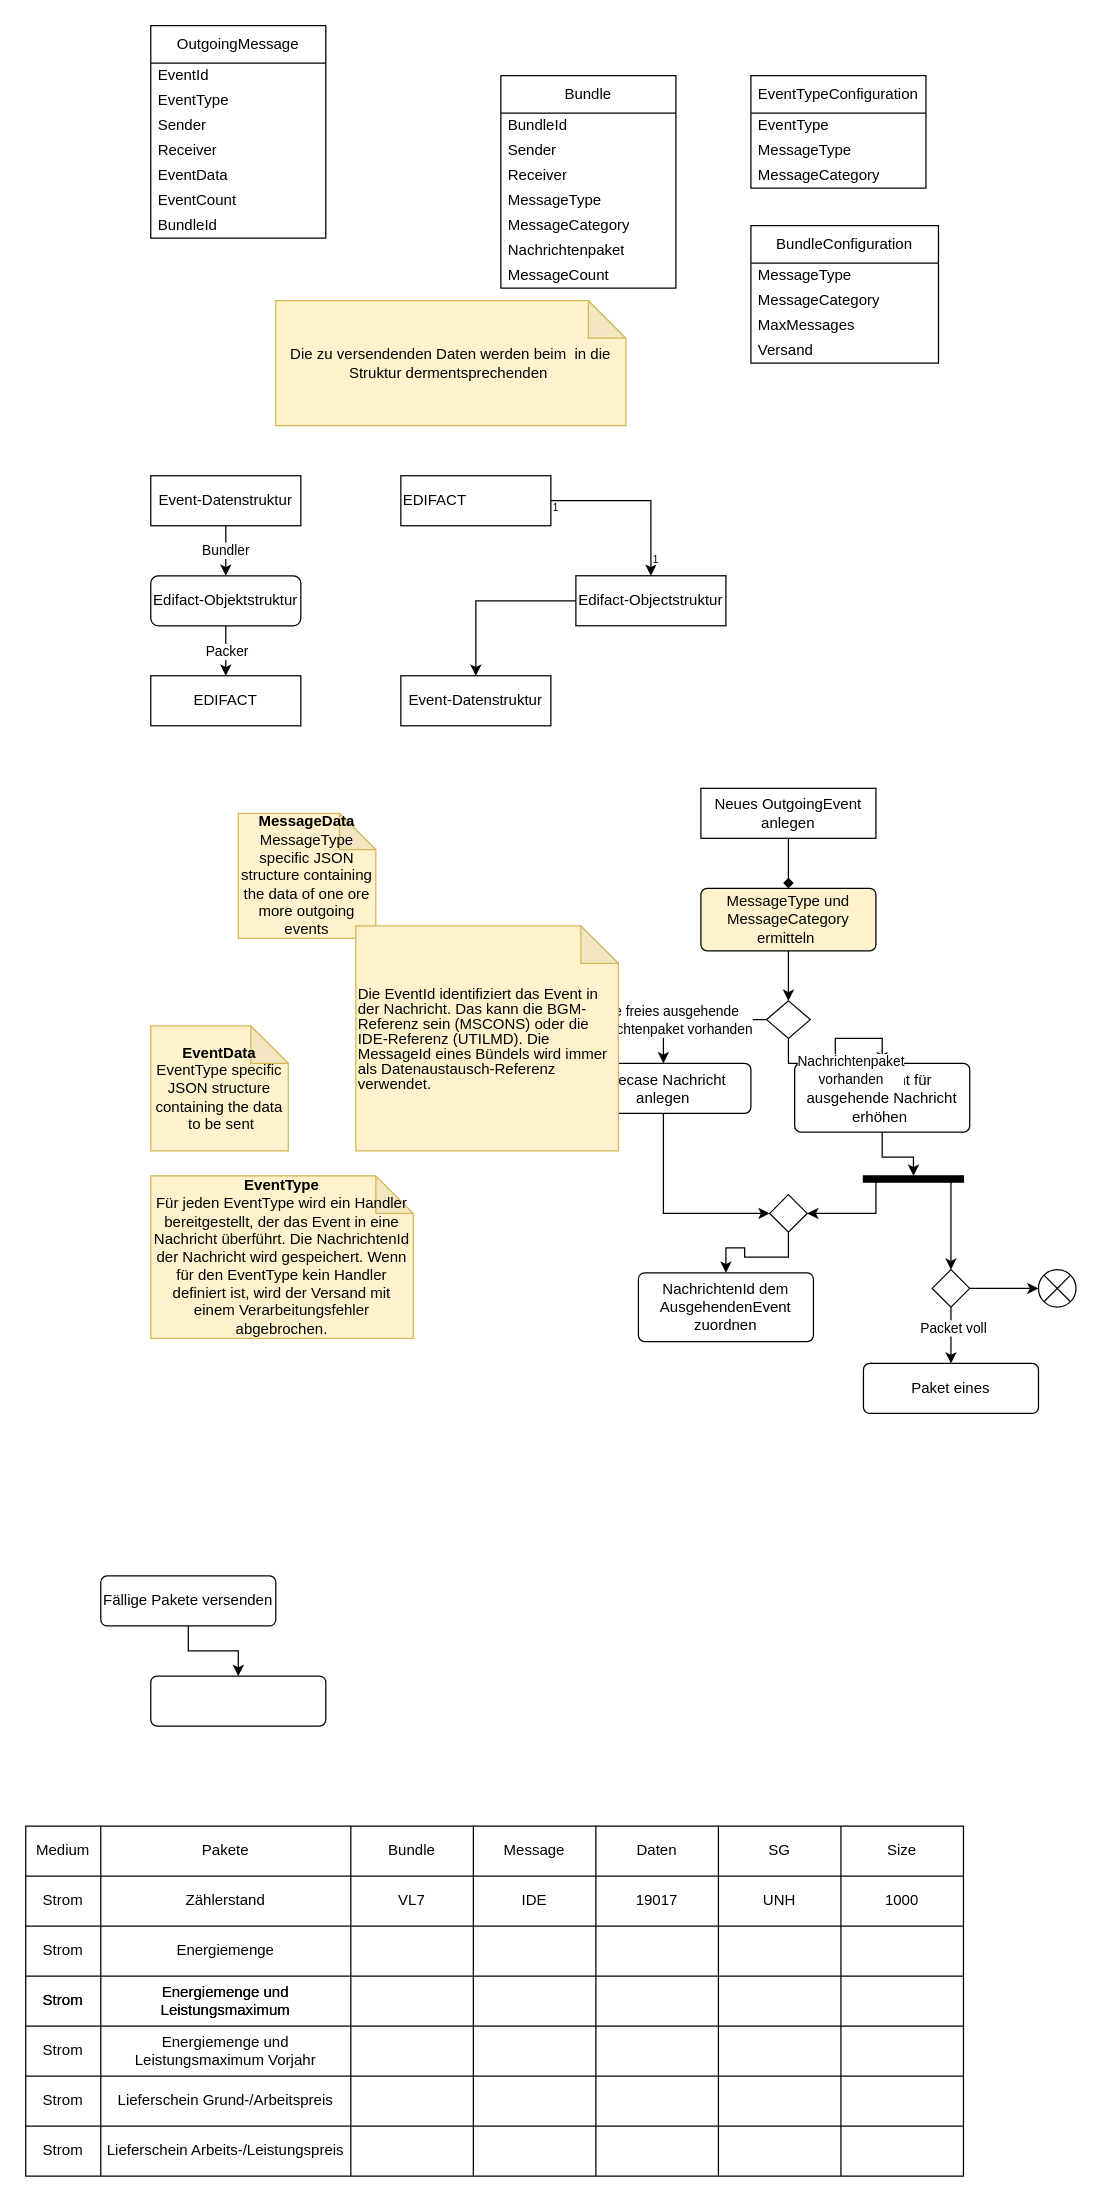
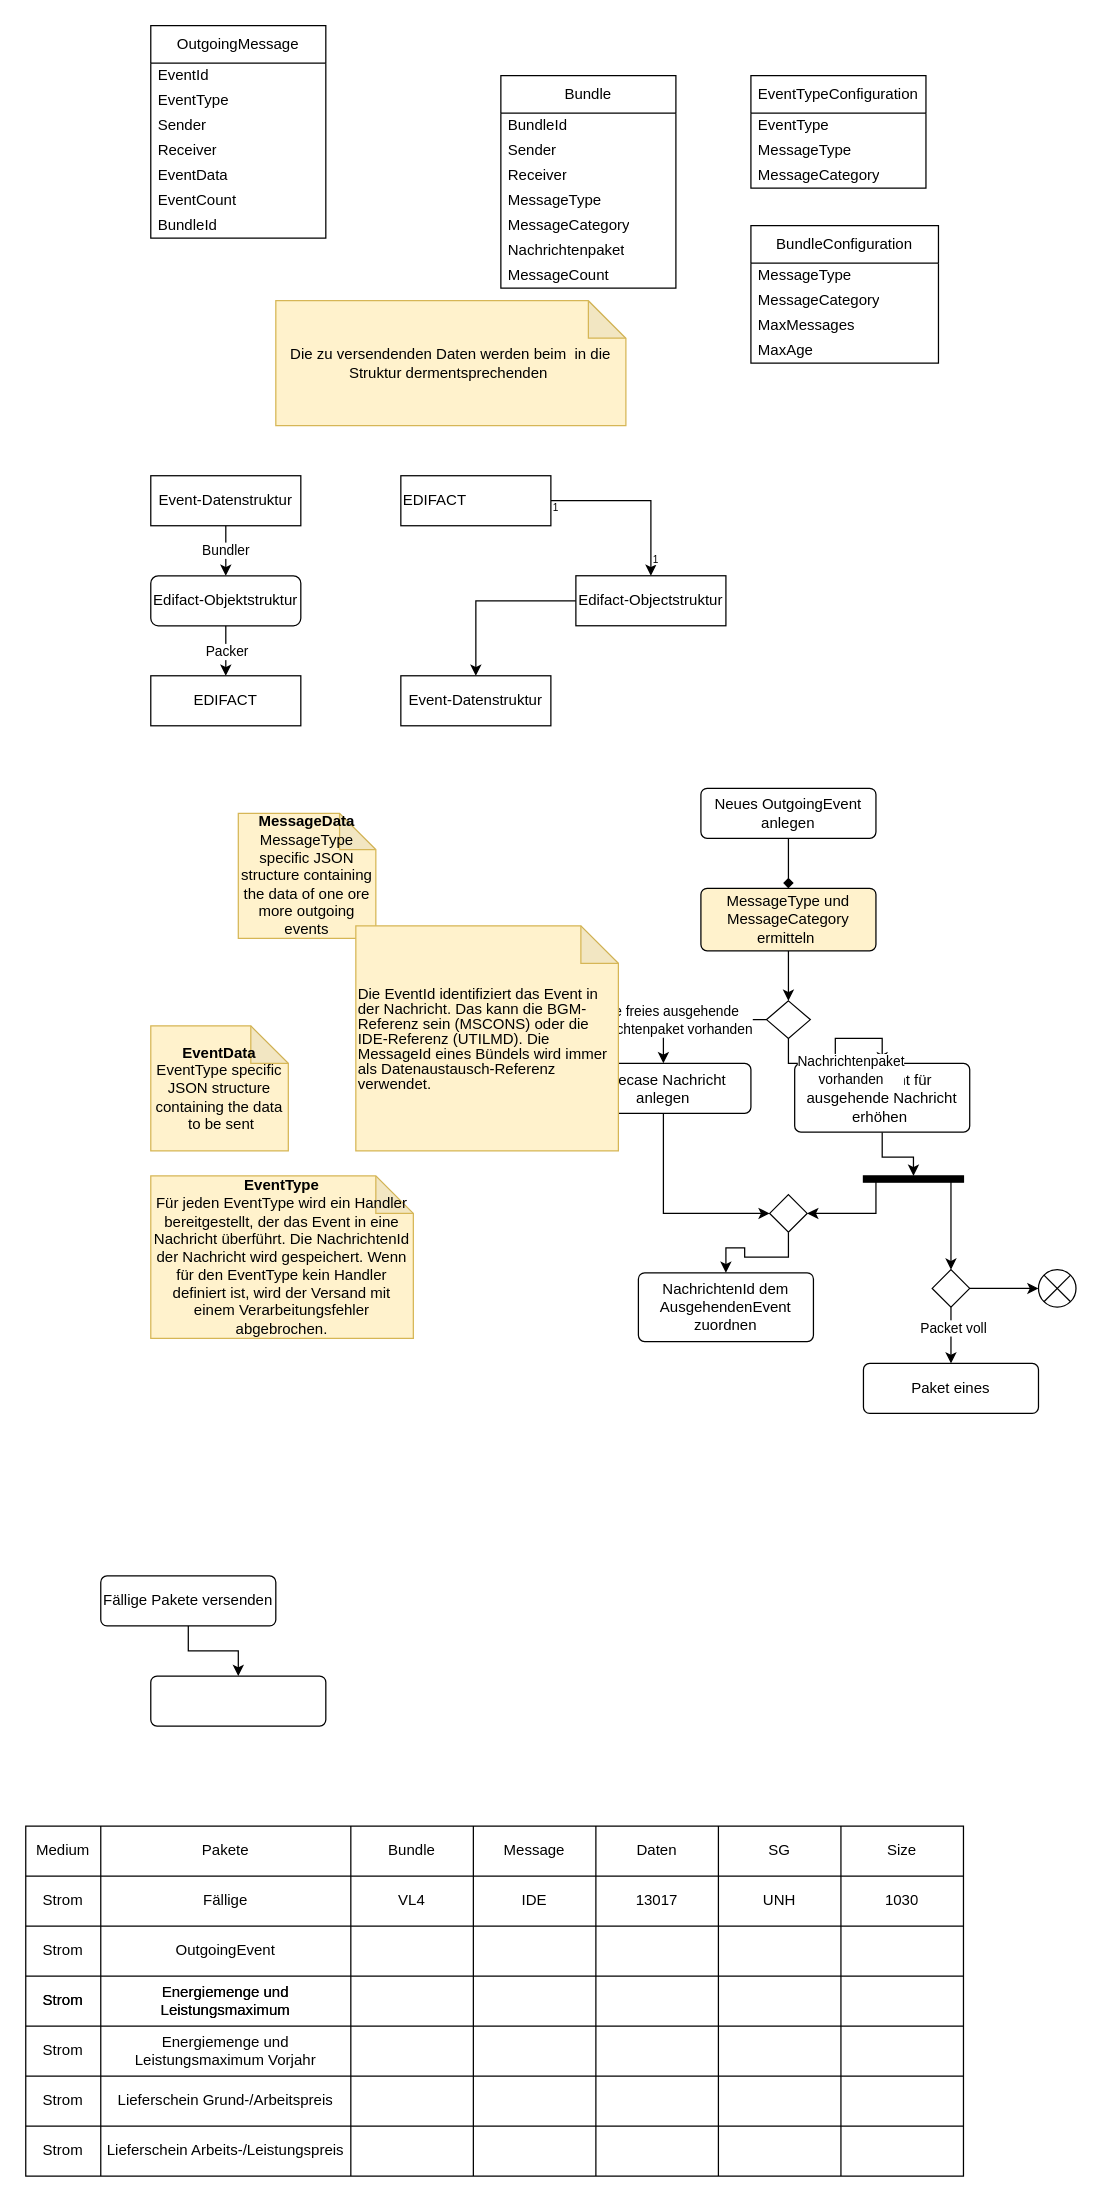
(788, 351) -> (783, 351)
(788, 813) -> (788, 813)
(226, 1901) -> (226, 1901)
(412, 1901) -> (412, 1901)
(657, 1901) -> (657, 1901)
(902, 1901) -> (902, 1901)
(226, 1951) -> (226, 1951)
